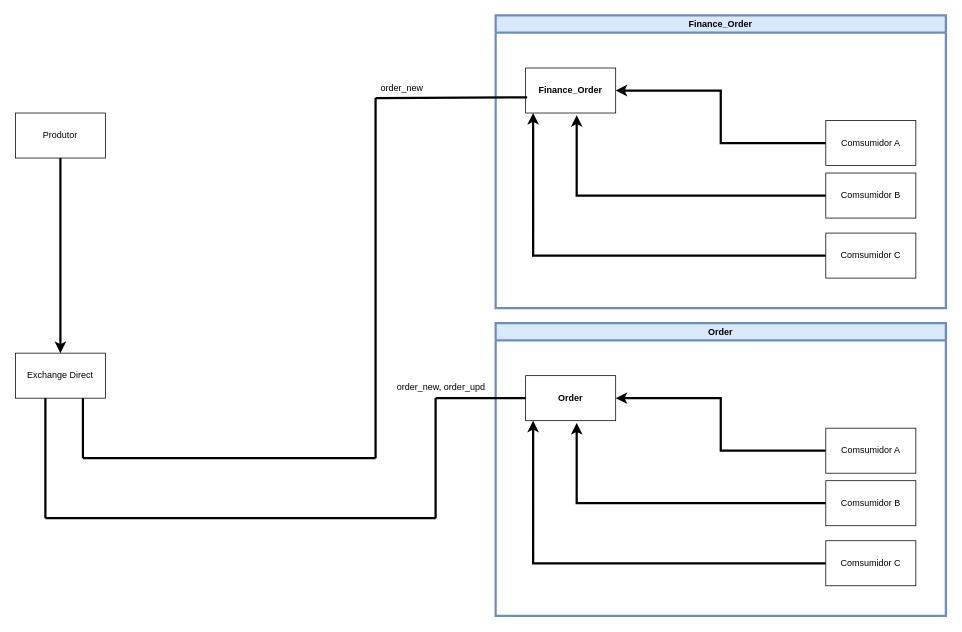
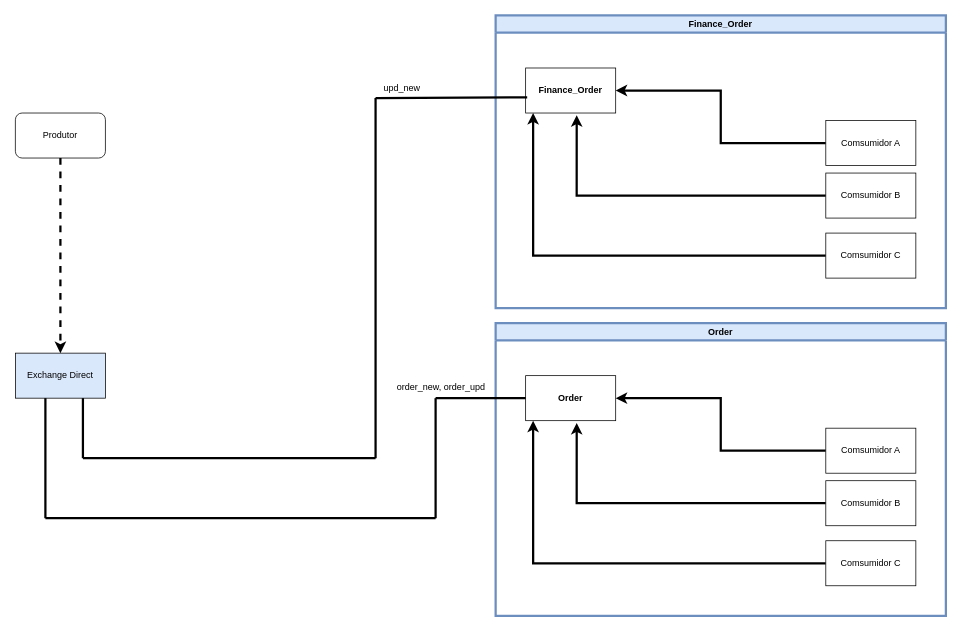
(402, 88) -> (402, 88)
(60, 135) -> (60, 135)
(60, 253) -> (60, 253)
(60, 375) -> (60, 375)
